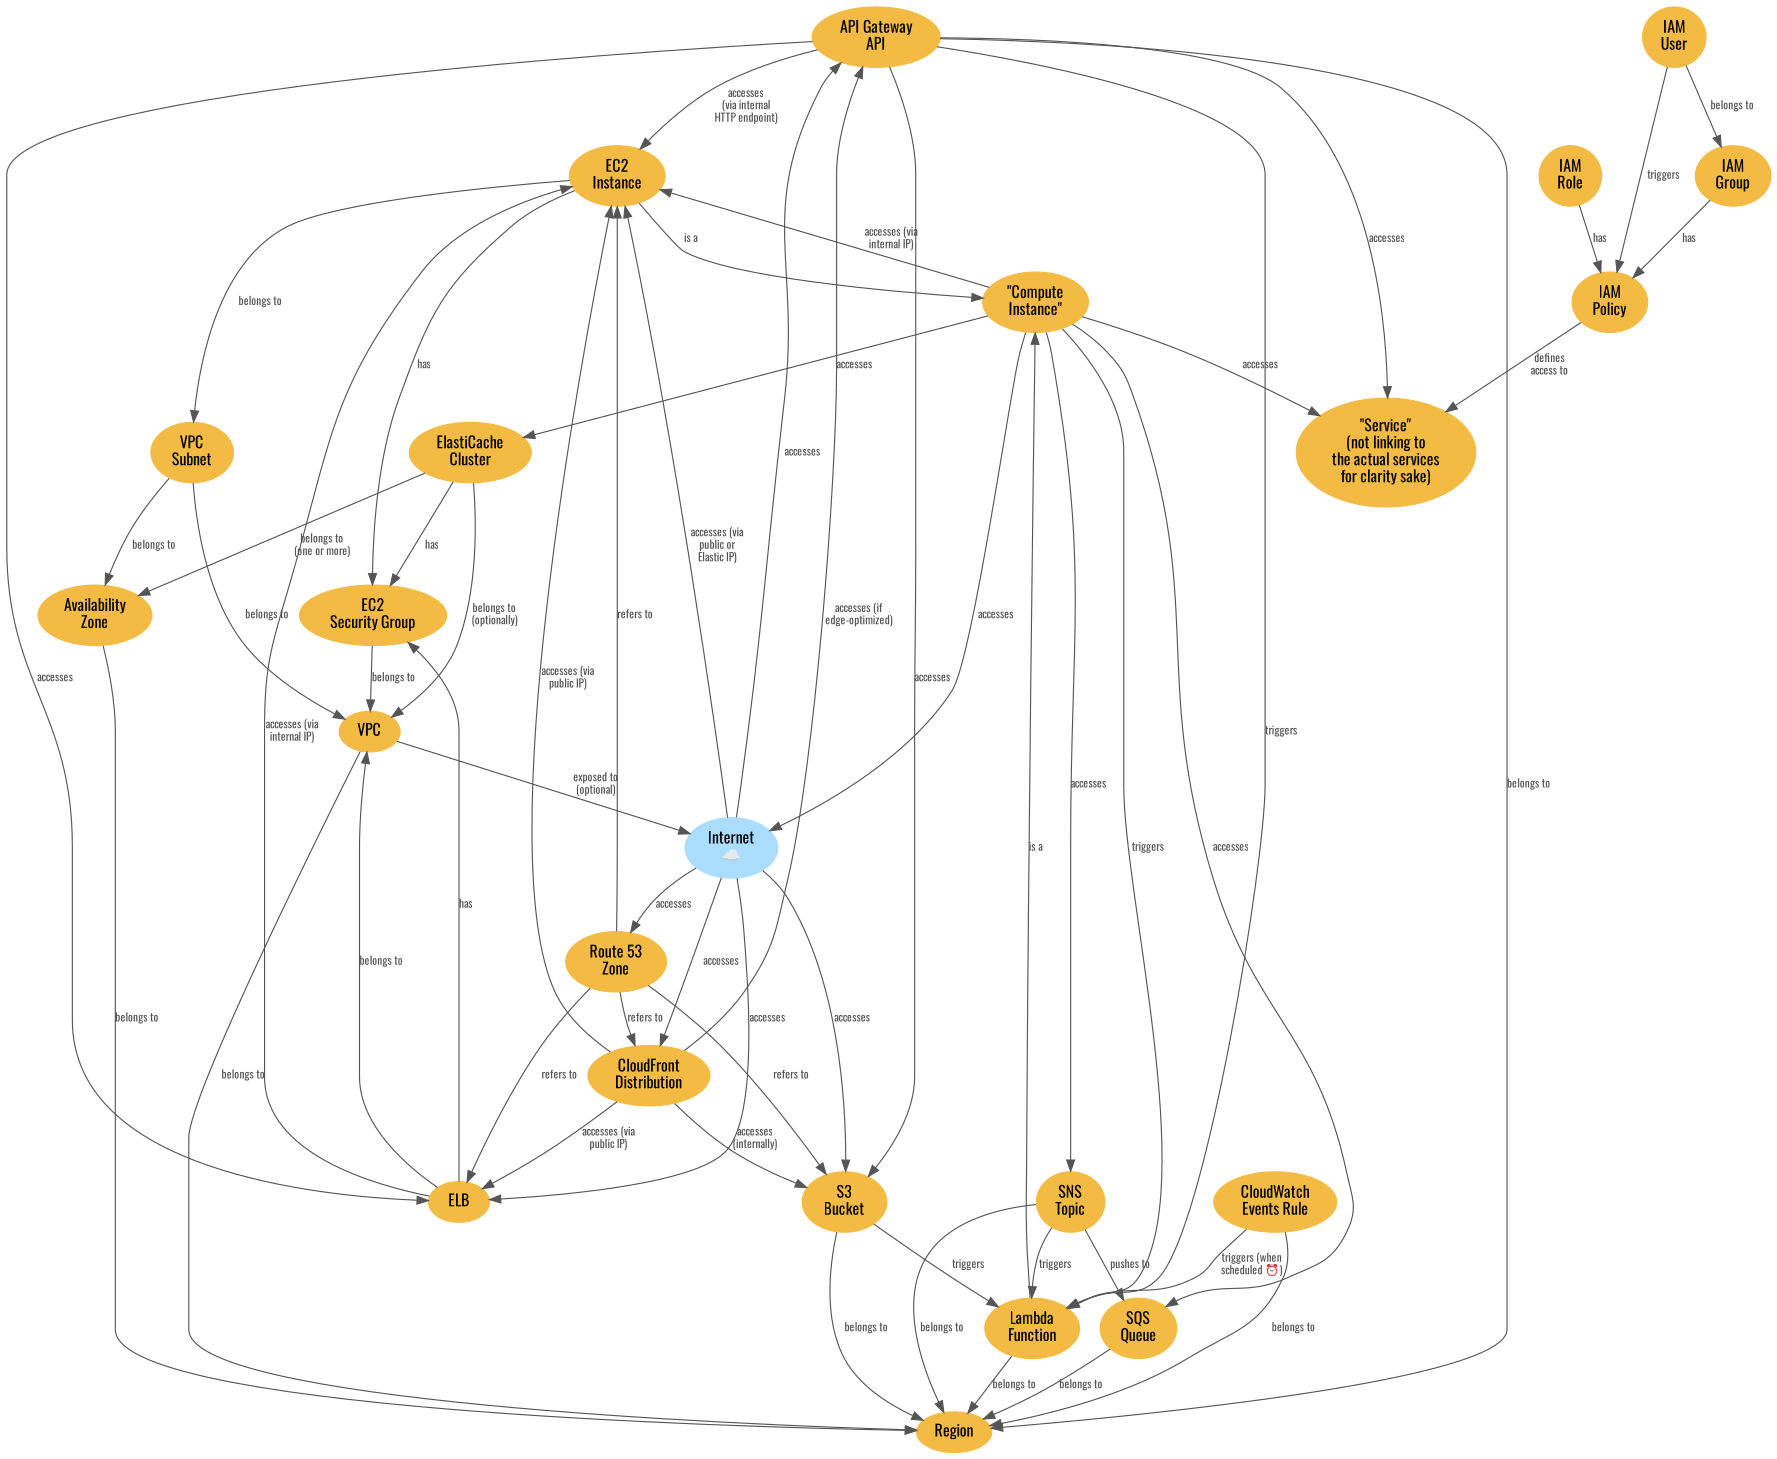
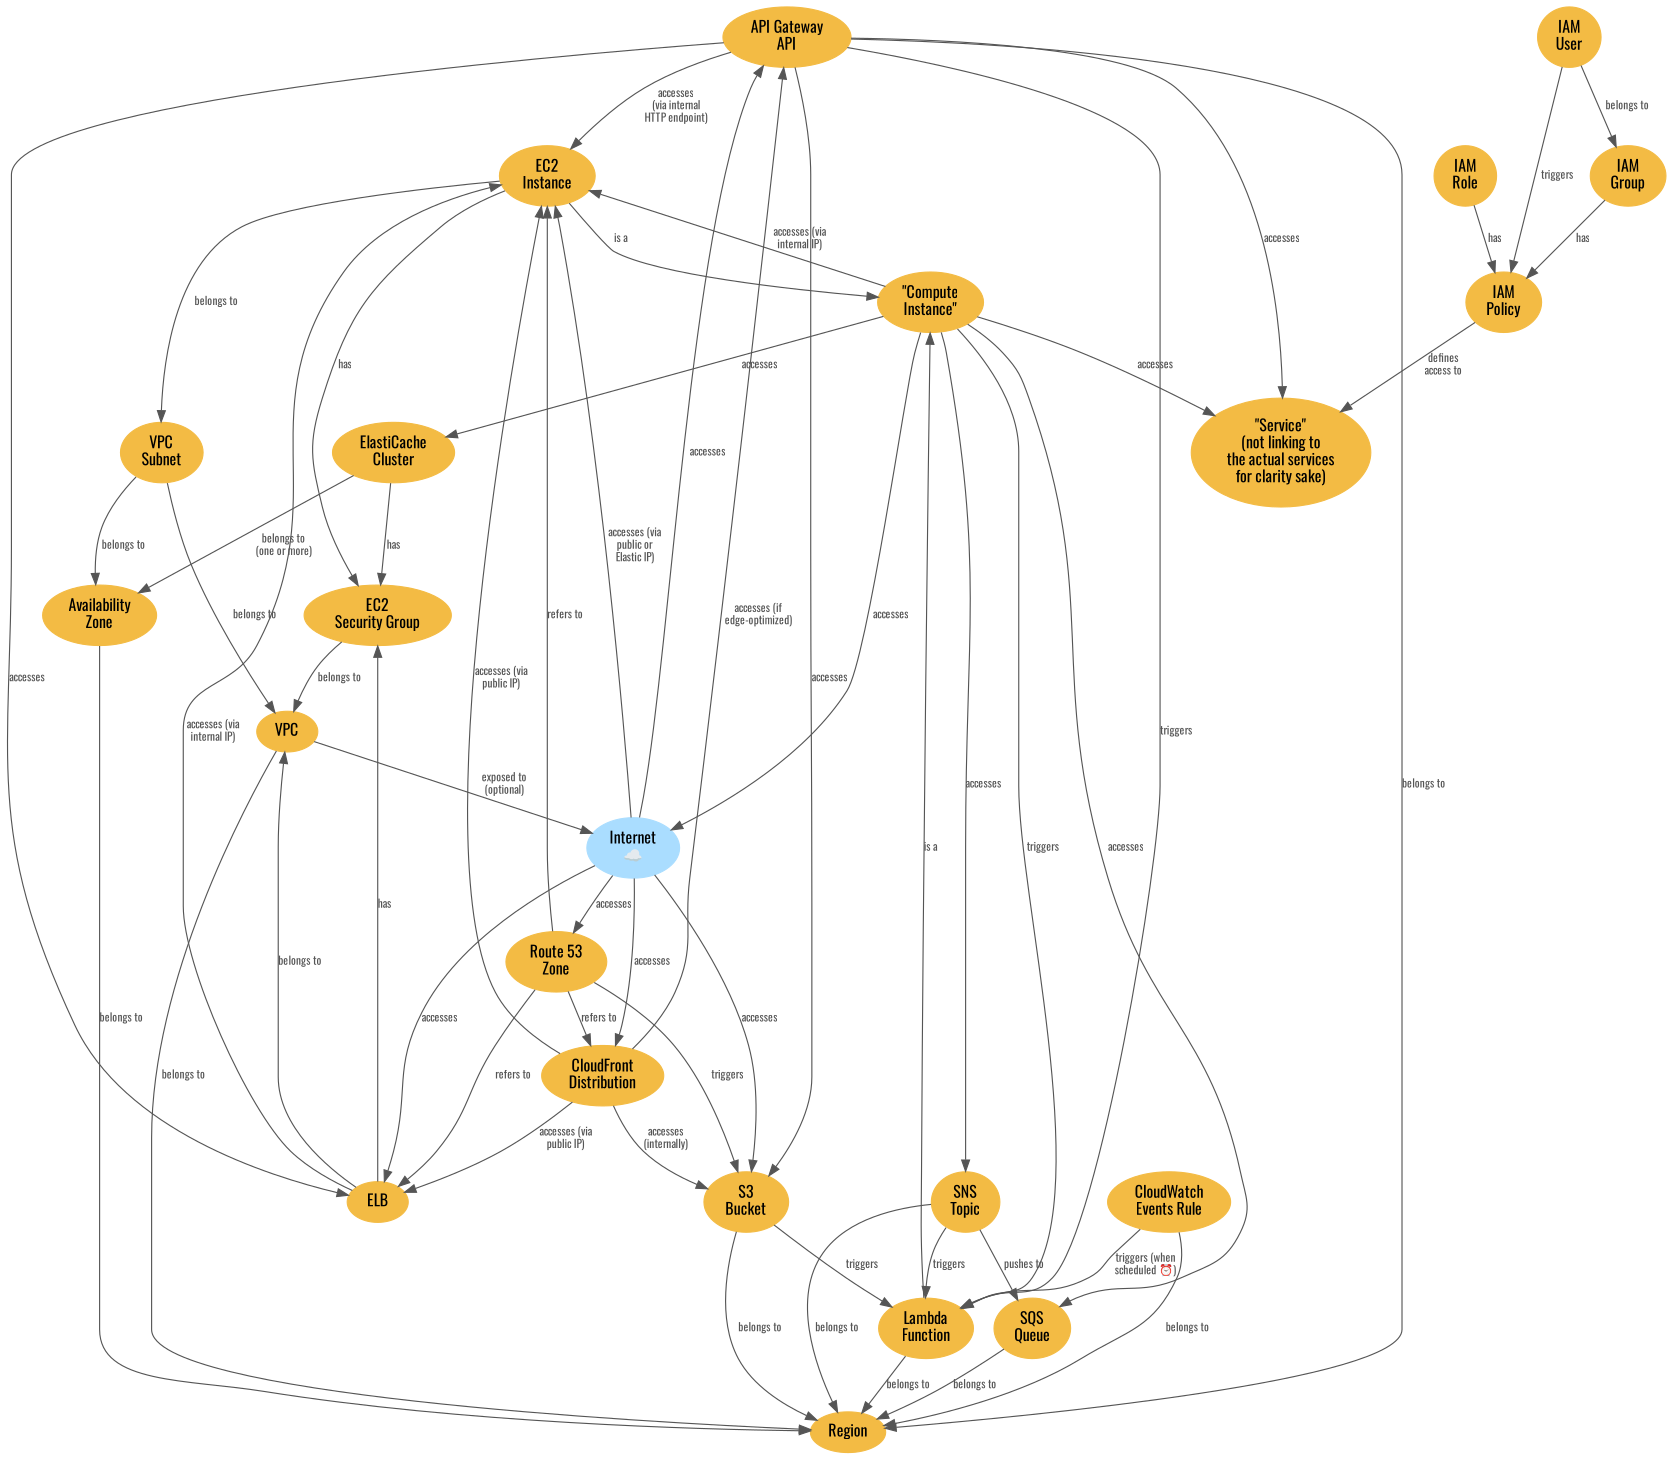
(468, 608) -> none
(791, 1076) -> (728, 1076)
